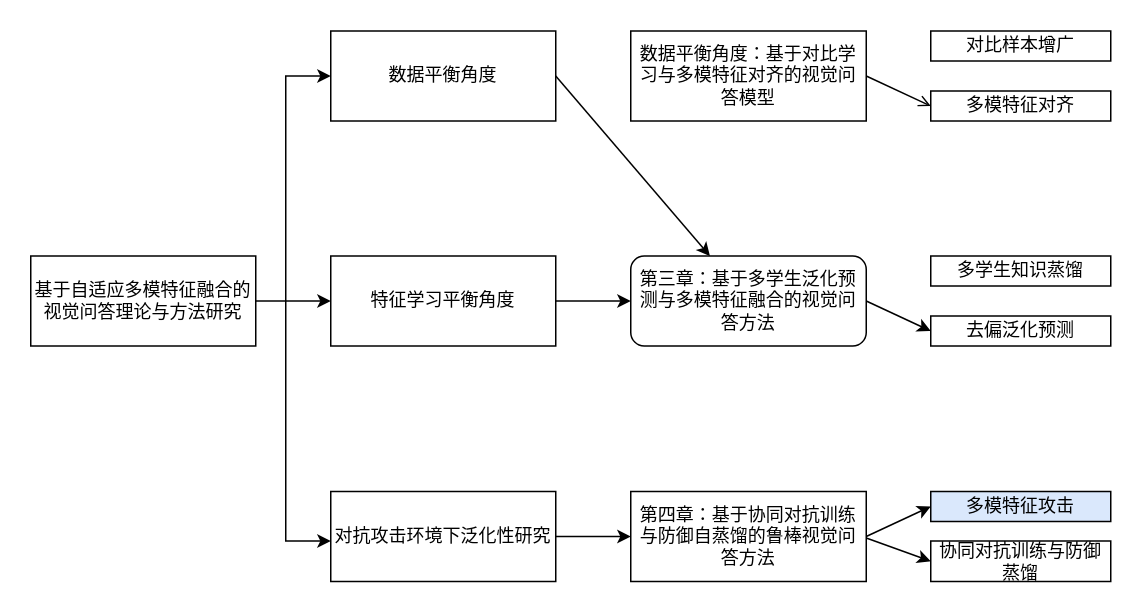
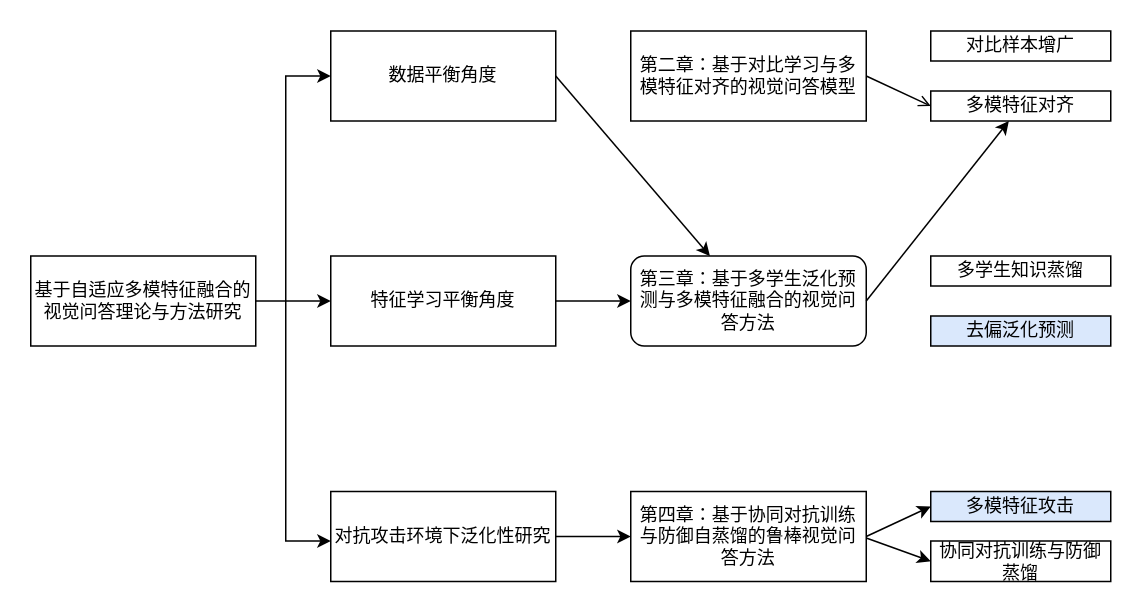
(749, 76) -> (749, 76)
(894, 314) -> (935, 214)
(1021, 331) -> (1021, 331)
